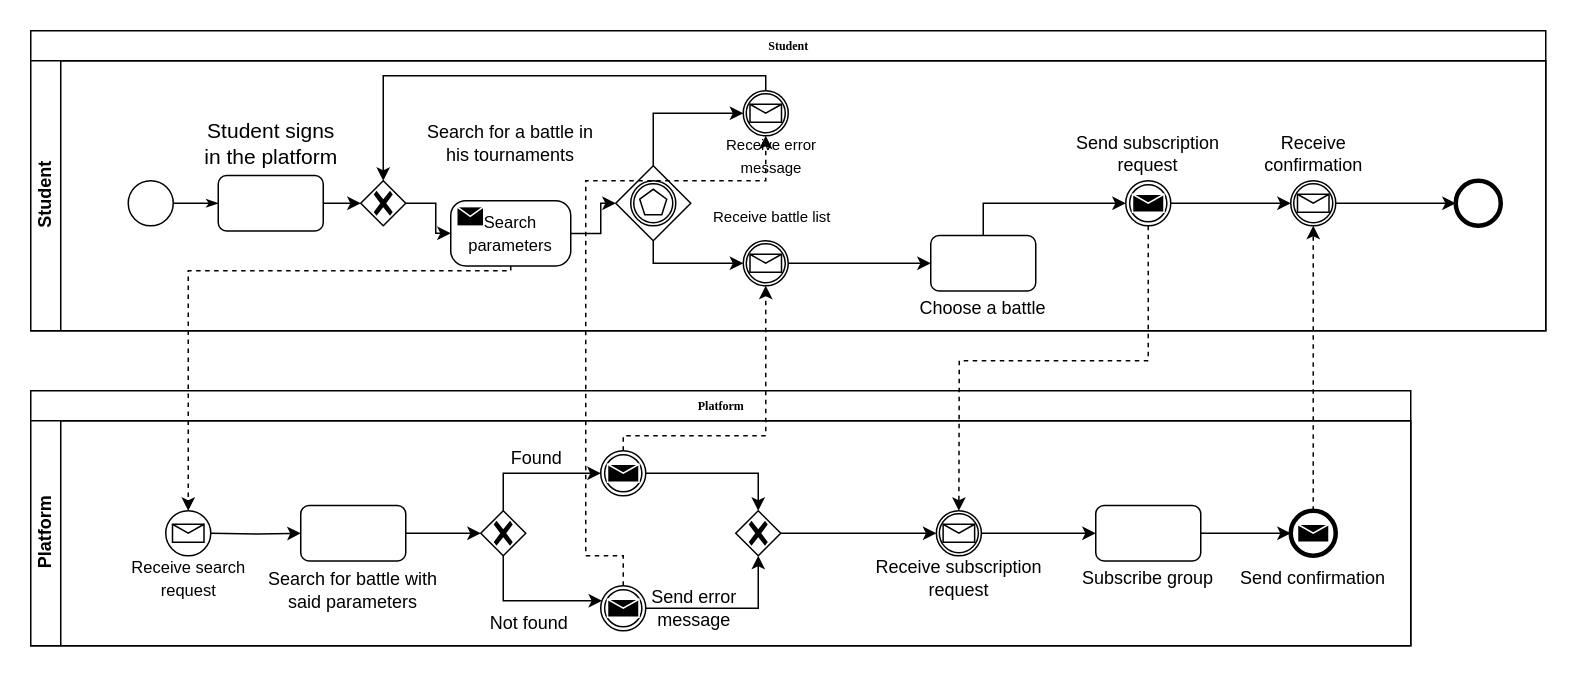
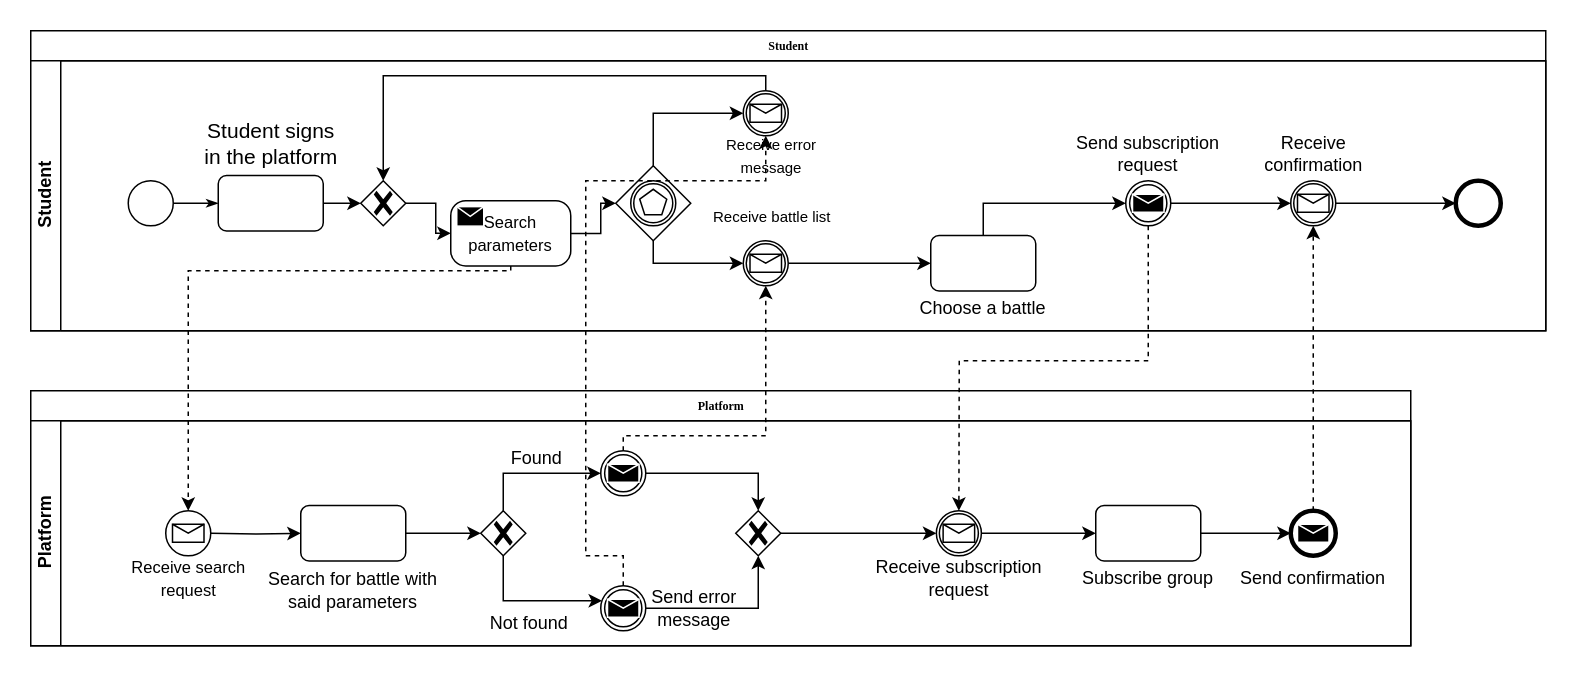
(511, 143) -> none
